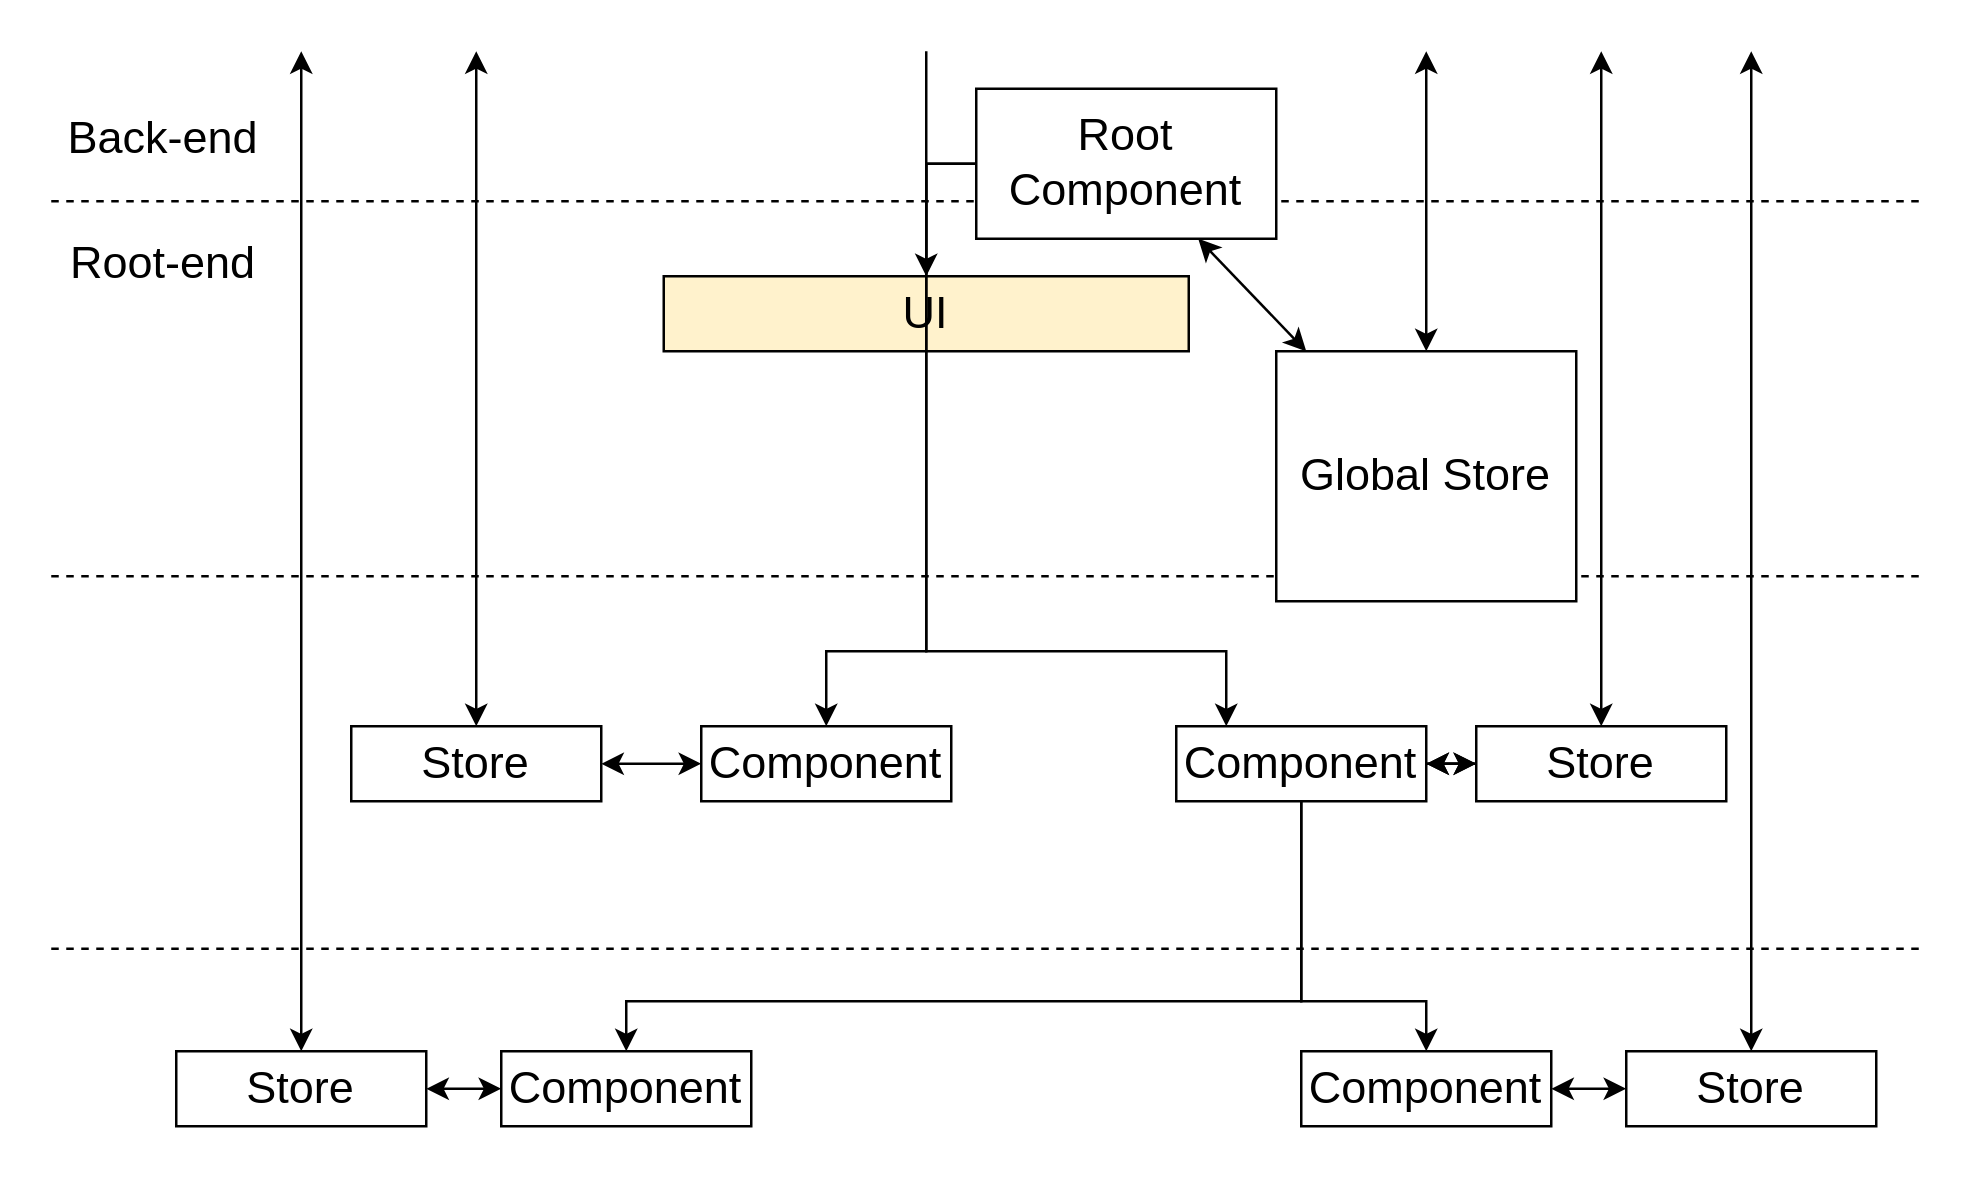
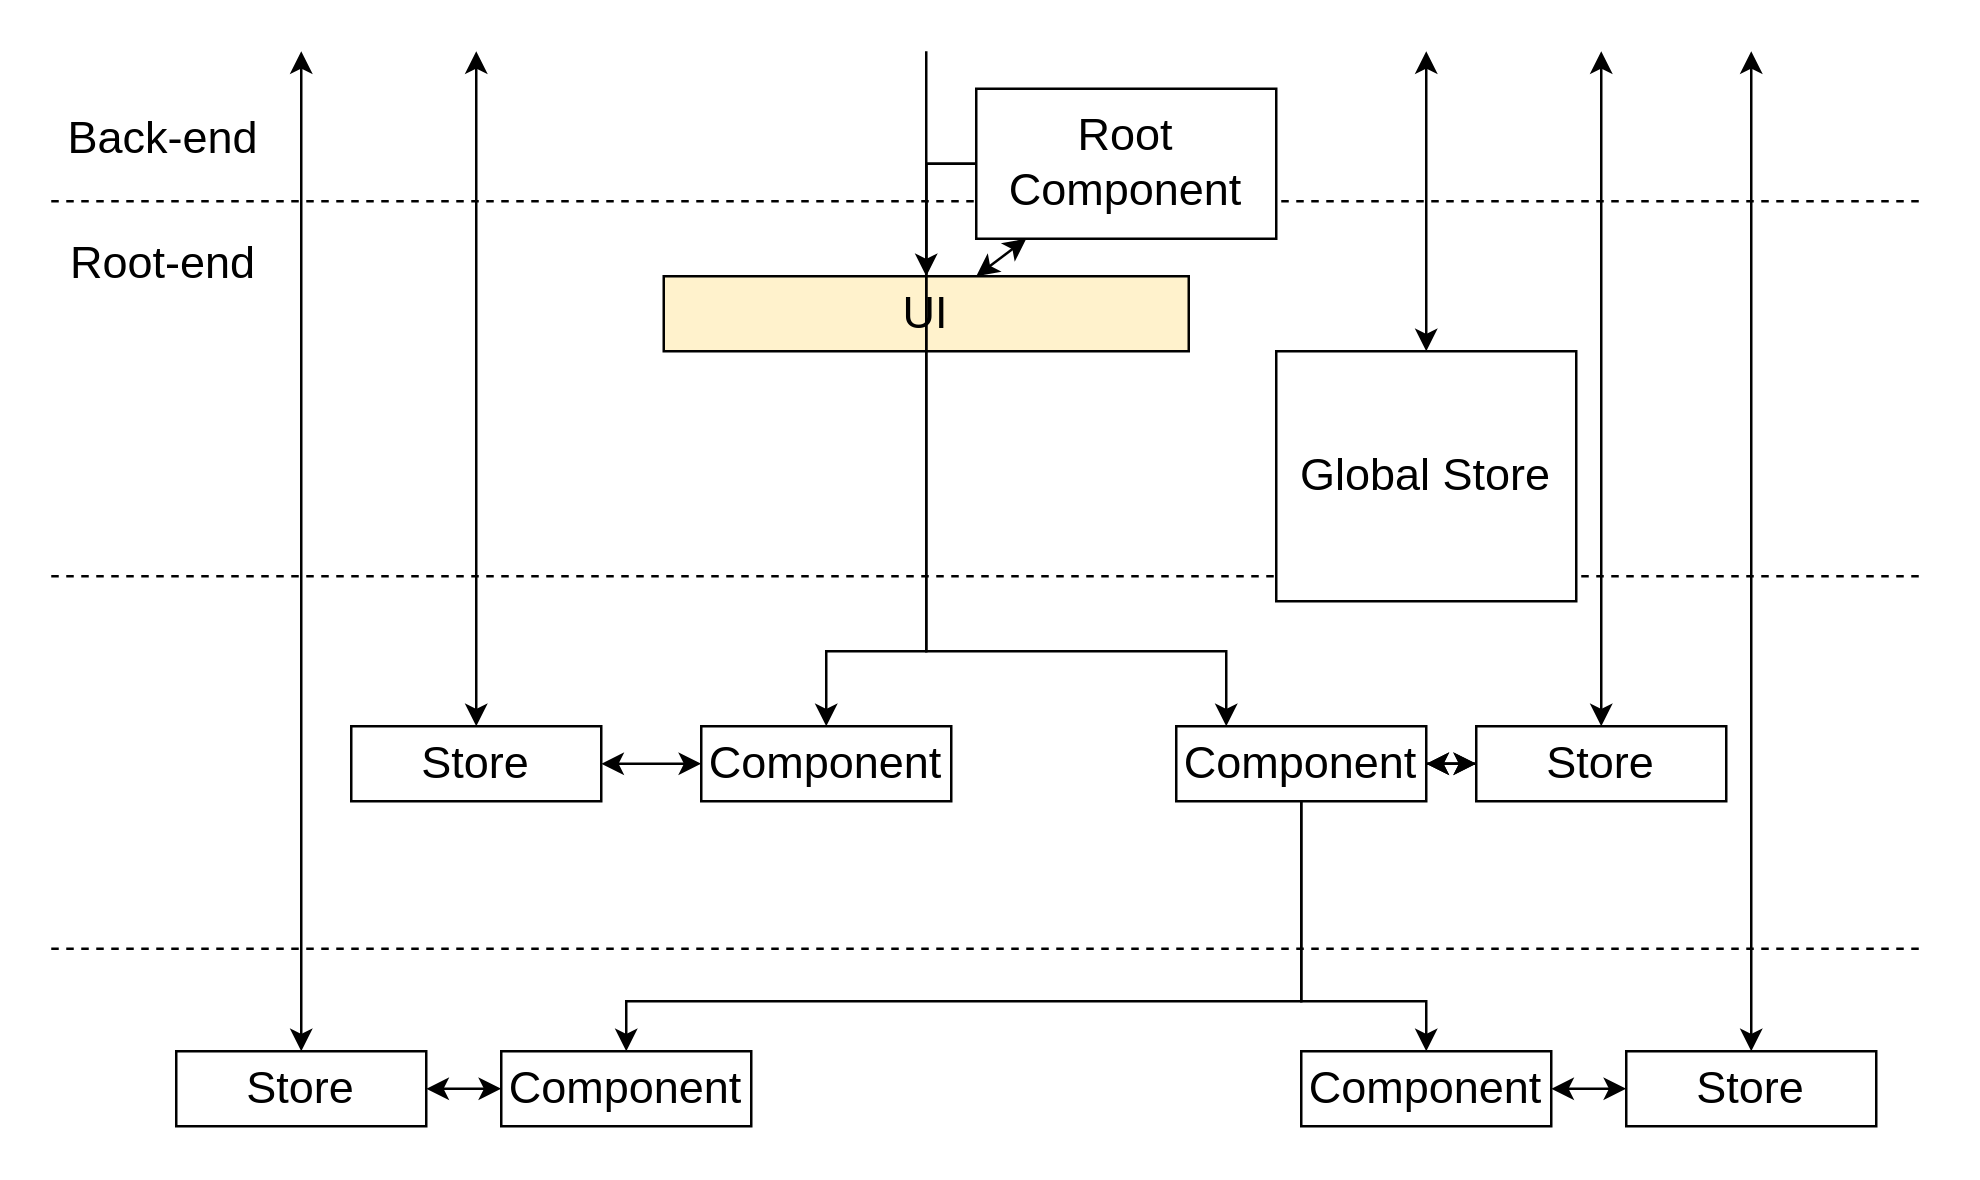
(1252, 295) -> (1001, 258)
